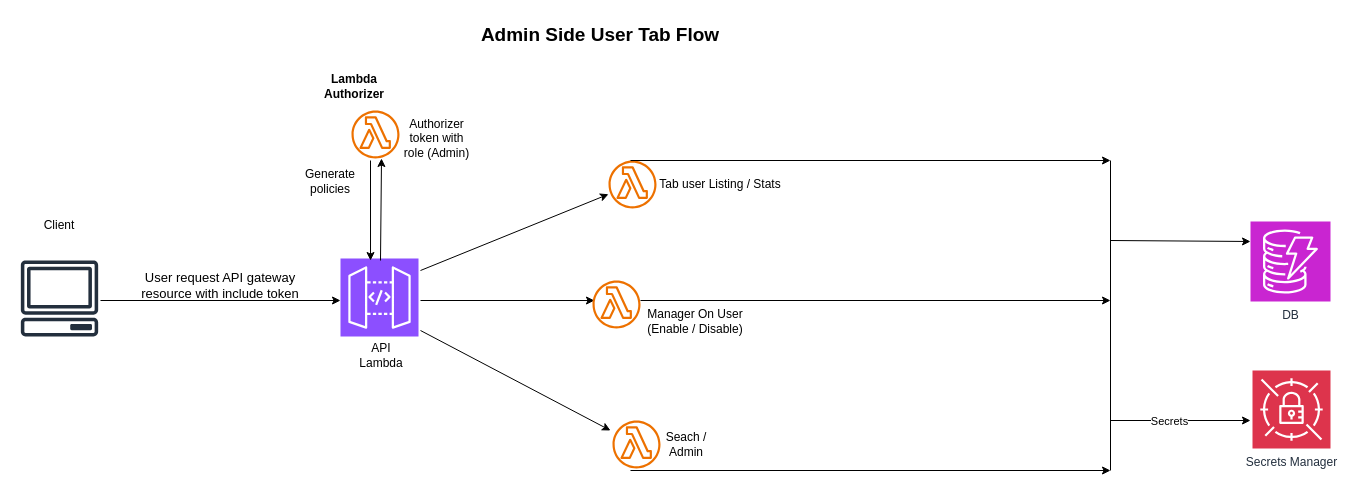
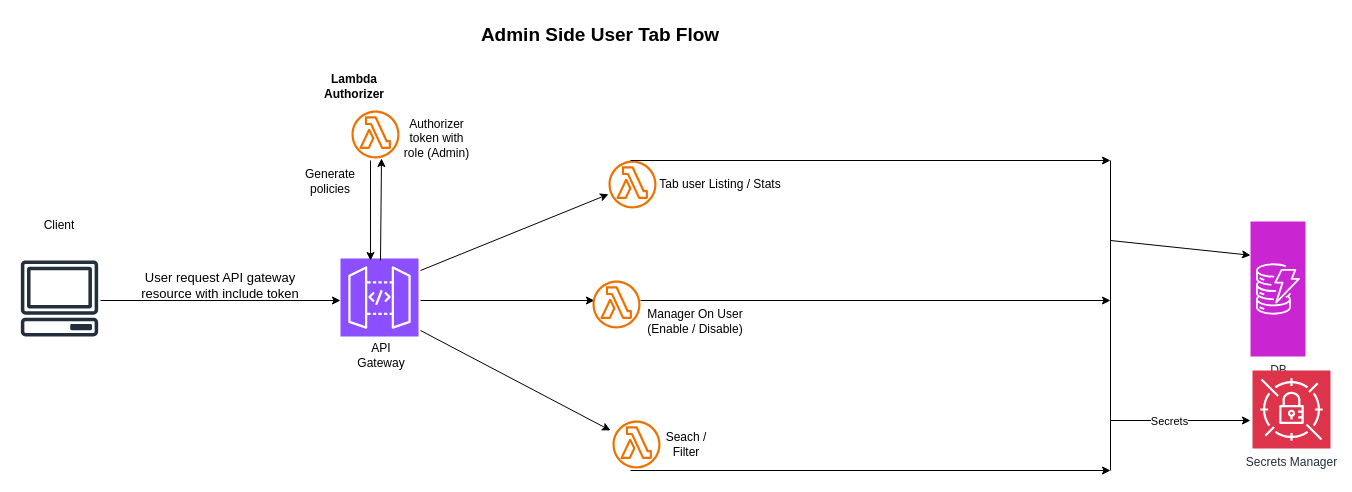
(1291, 262) -> (1278, 289)
(382, 356) -> (382, 356)
(687, 445) -> (687, 445)
